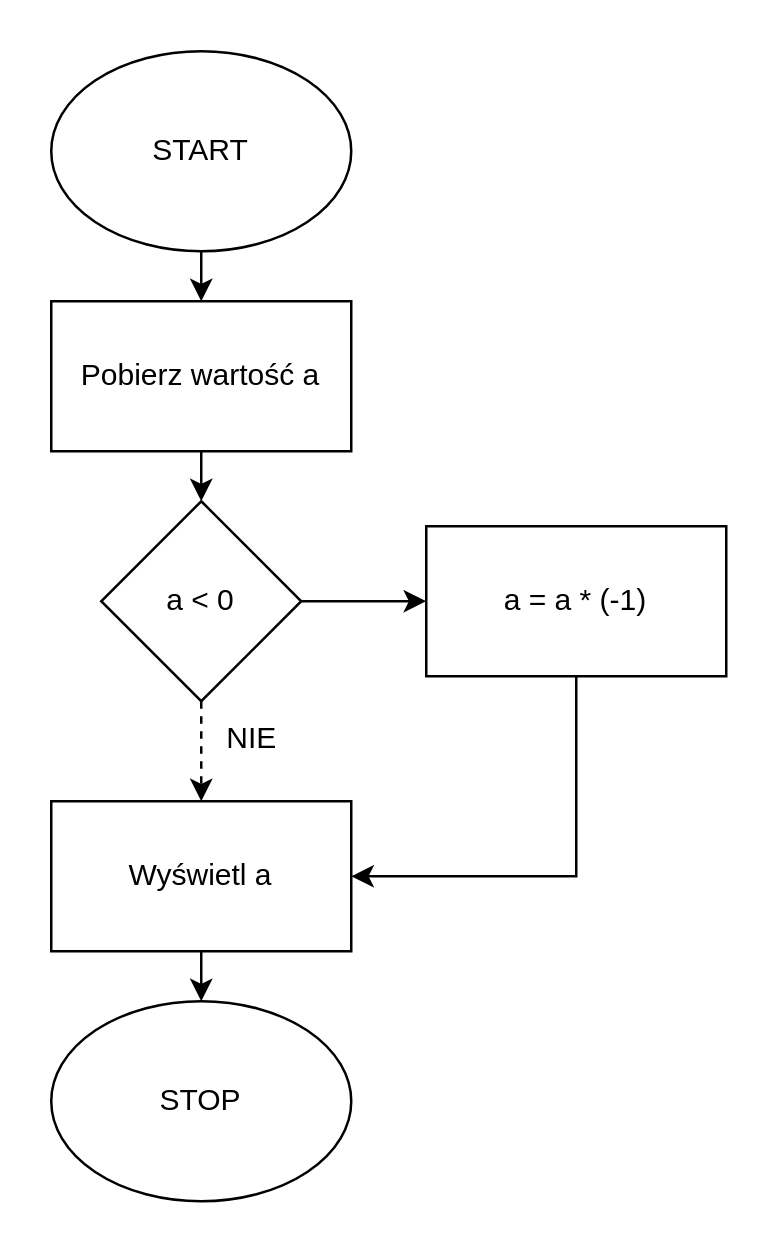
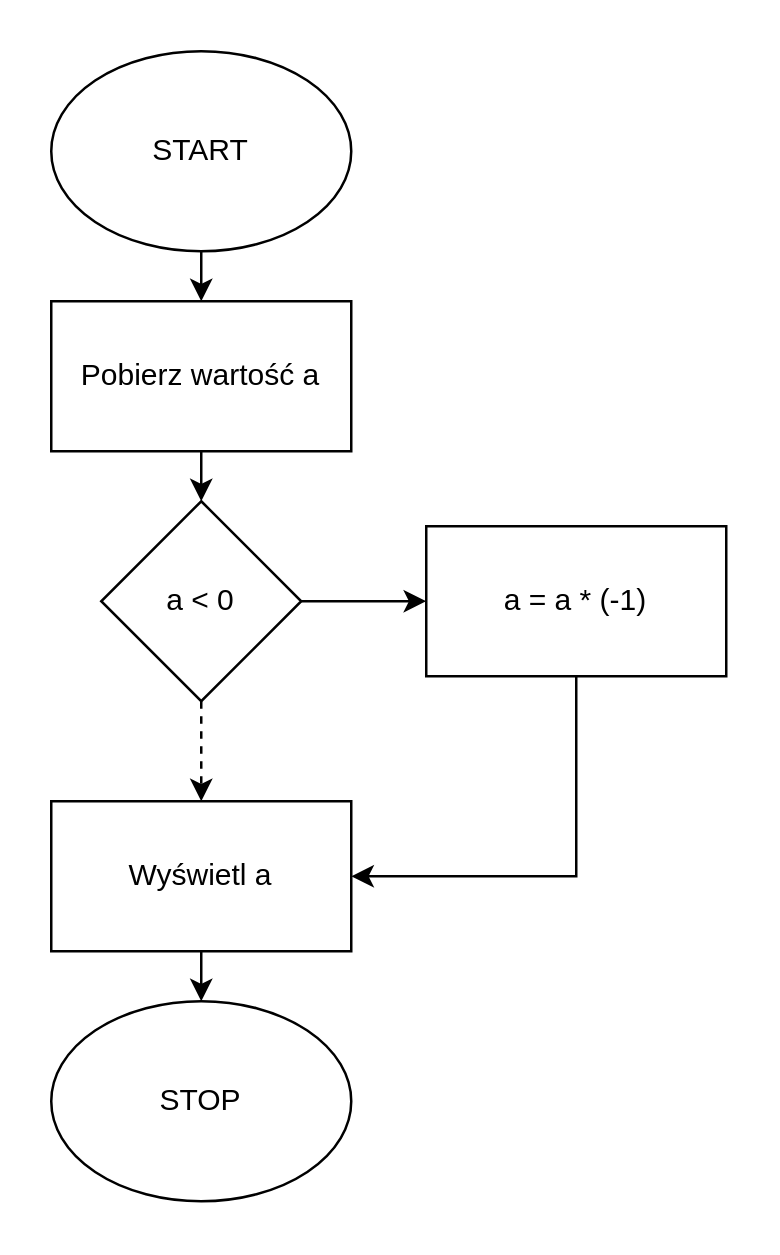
(251, 739) -> none
